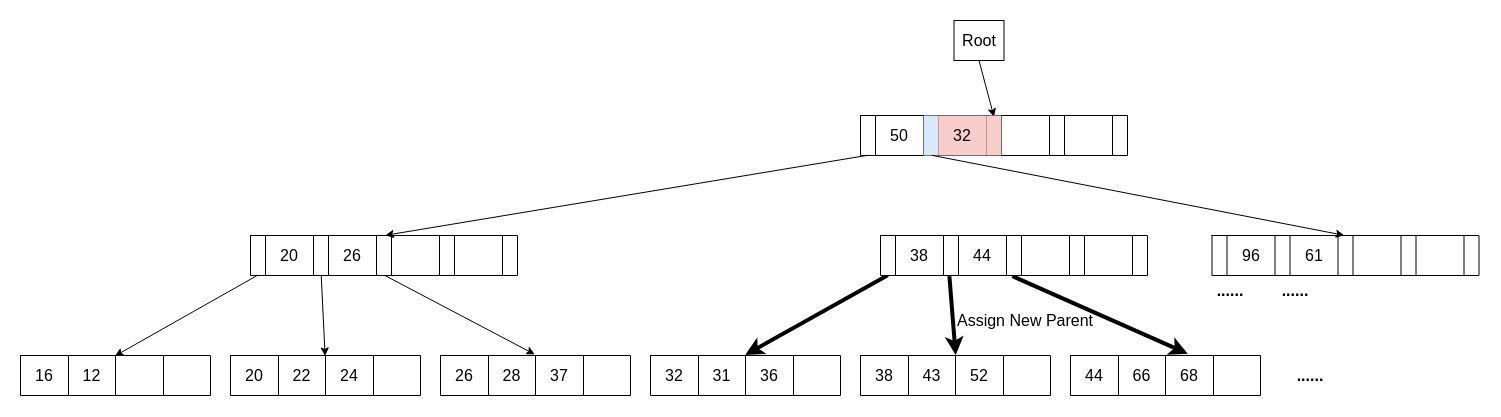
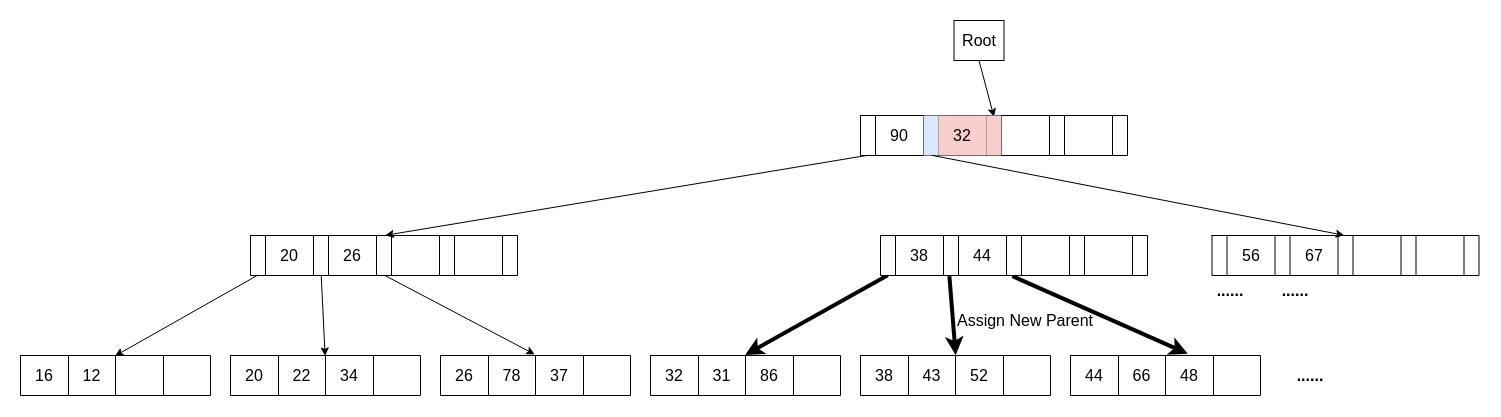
(900, 136) -> (900, 136)
(1252, 256) -> (1252, 256)
(1315, 256) -> (1315, 256)
(350, 376) -> (350, 376)
(512, 376) -> (512, 376)
(770, 376) -> (770, 376)
(1190, 376) -> (1190, 376)
